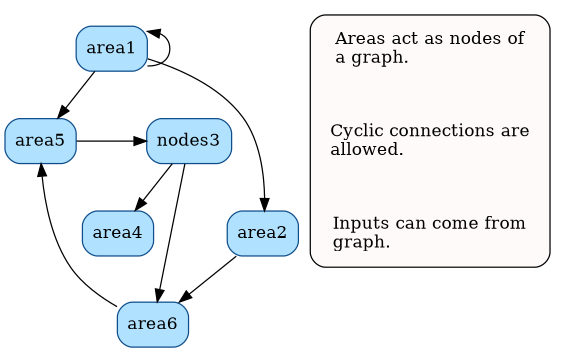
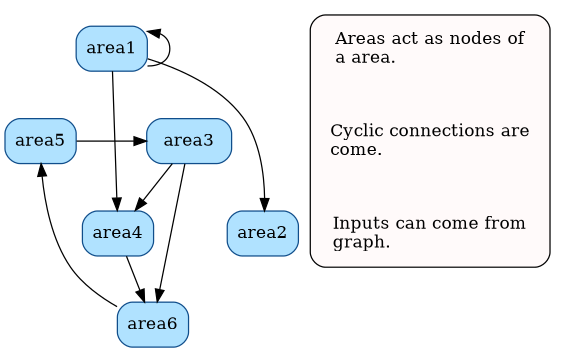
(430, 49) -> (430, 49)
(80, 90) -> (115, 131)
(189, 141) -> (189, 141)
(430, 141) -> (430, 141)
(213, 275) -> (133, 273)
